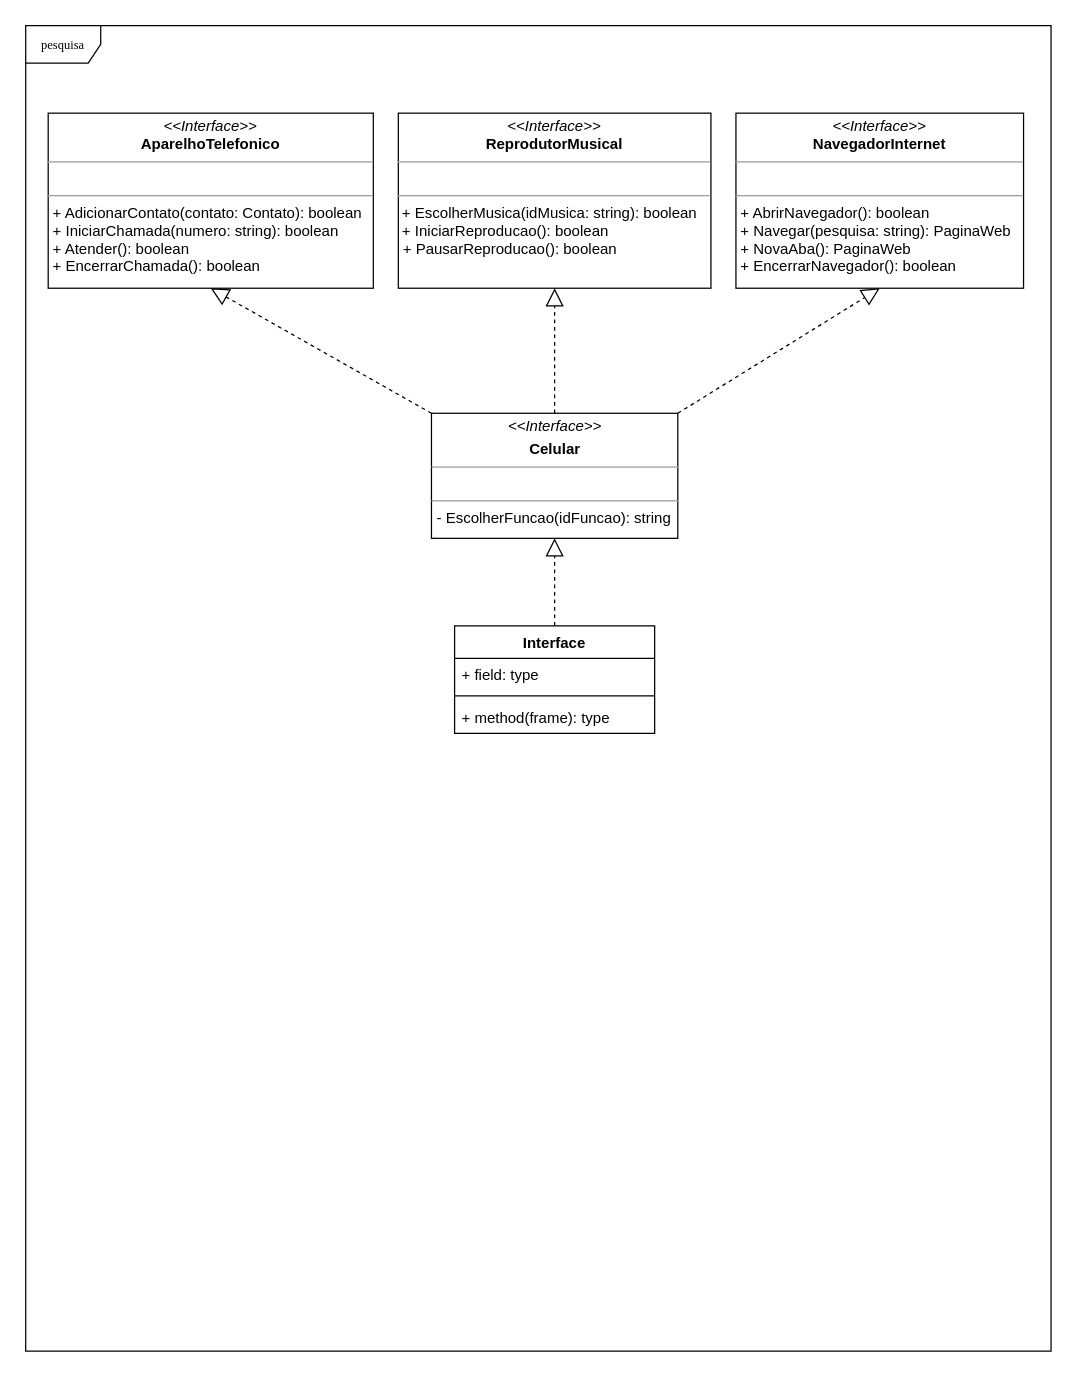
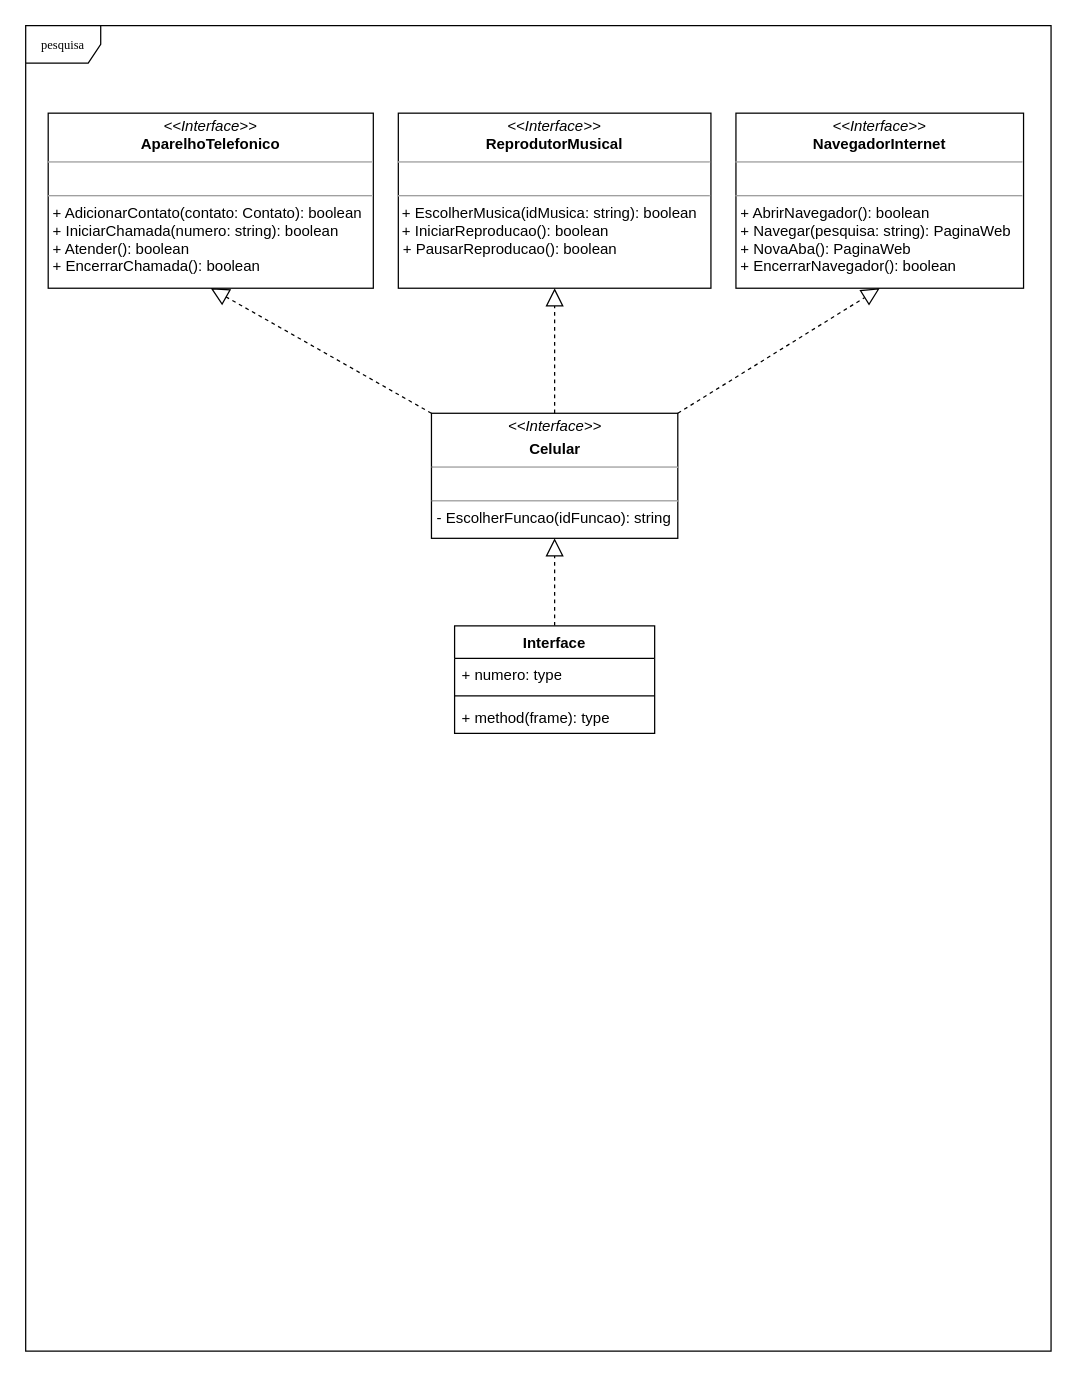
(507, 676) -> (515, 676)
